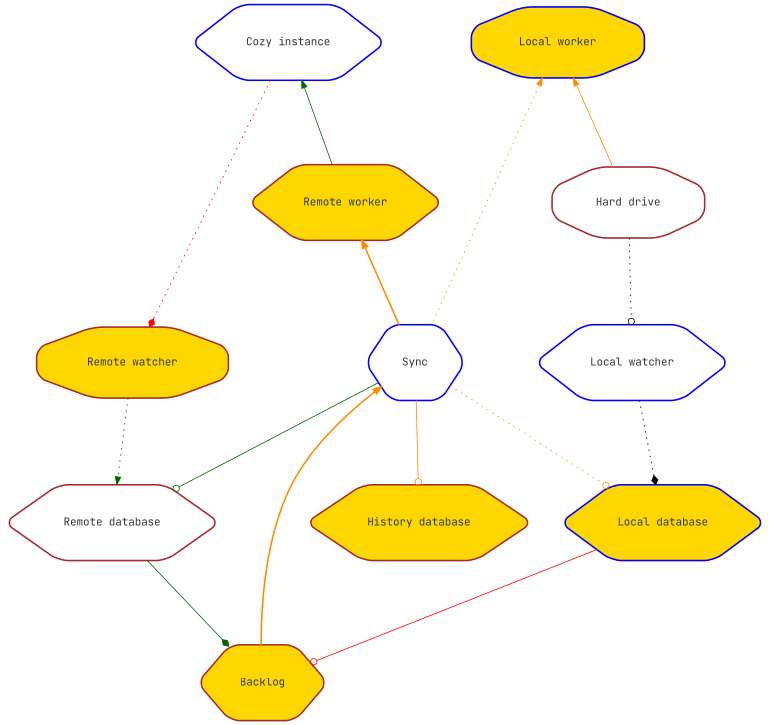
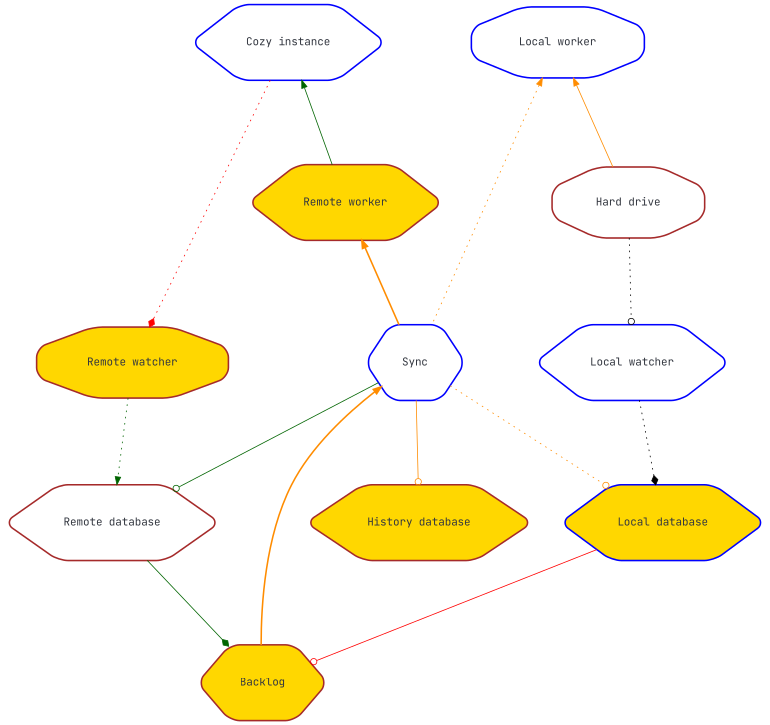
(558, 42) -> (558, 42)
